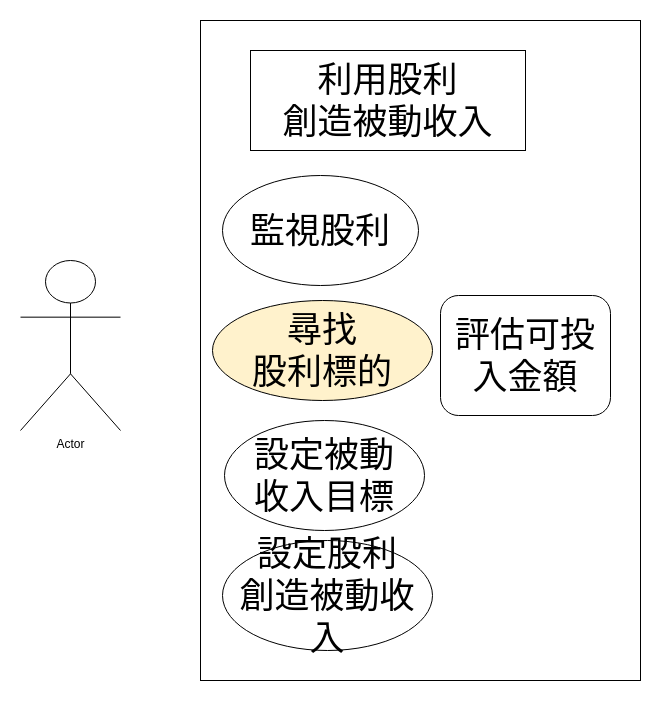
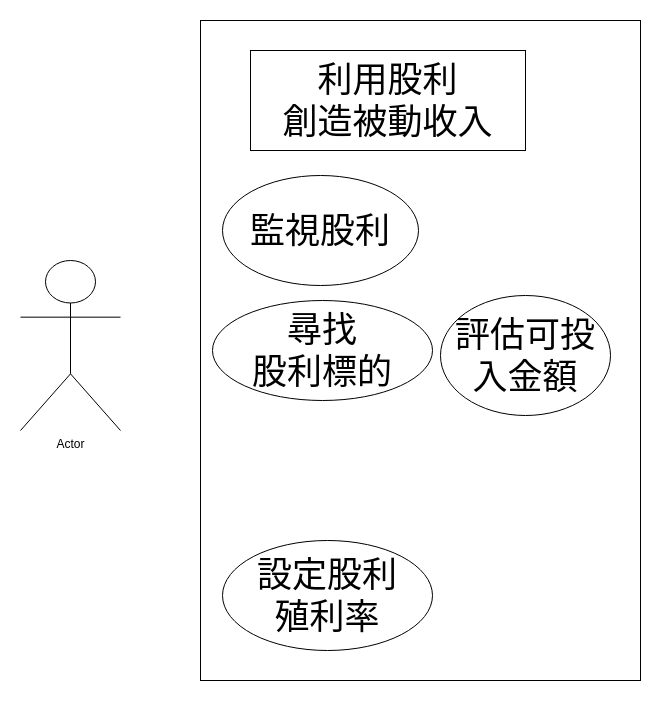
(323, 351) -> (323, 351)
(526, 356) -> (526, 356)
(325, 476) -> none
(328, 596) -> (328, 596)
